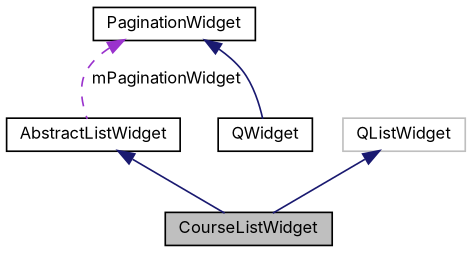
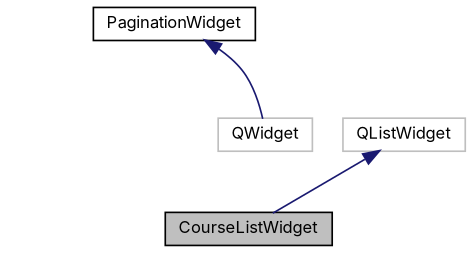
(93, 135) -> none
(265, 135) -> (265, 135)
